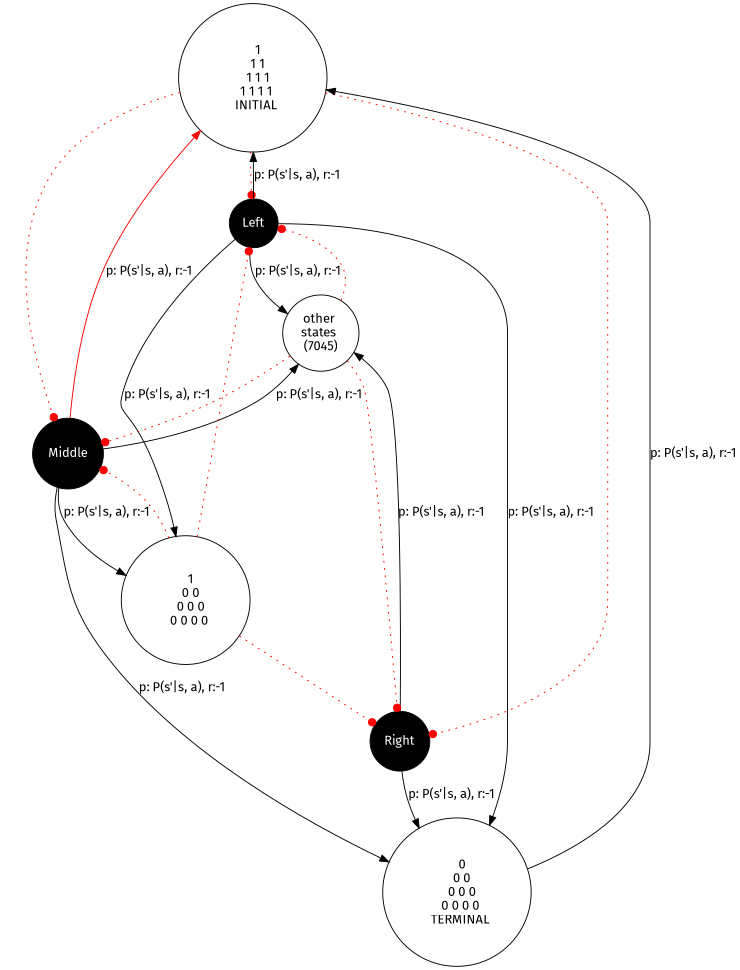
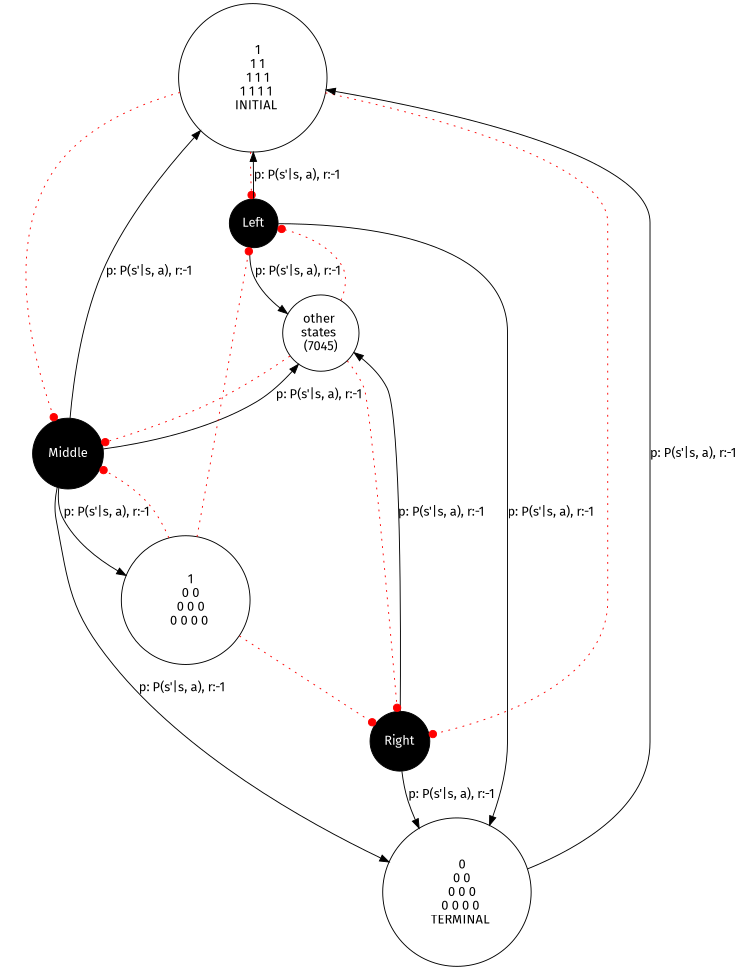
(105, 266) -> (105, 266)
(131, 371) -> none
